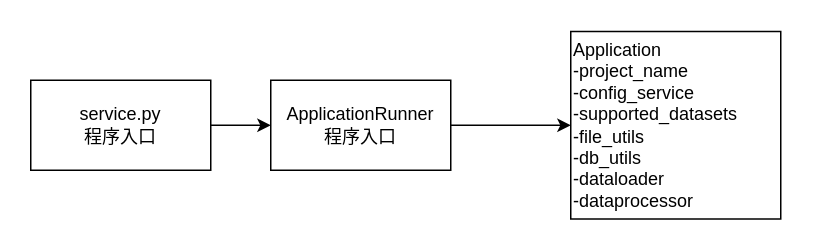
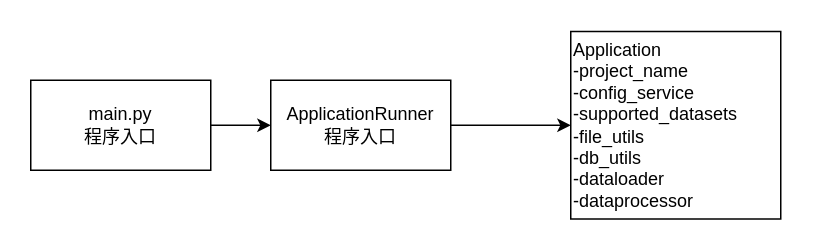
(121, 125) -> (121, 125)
